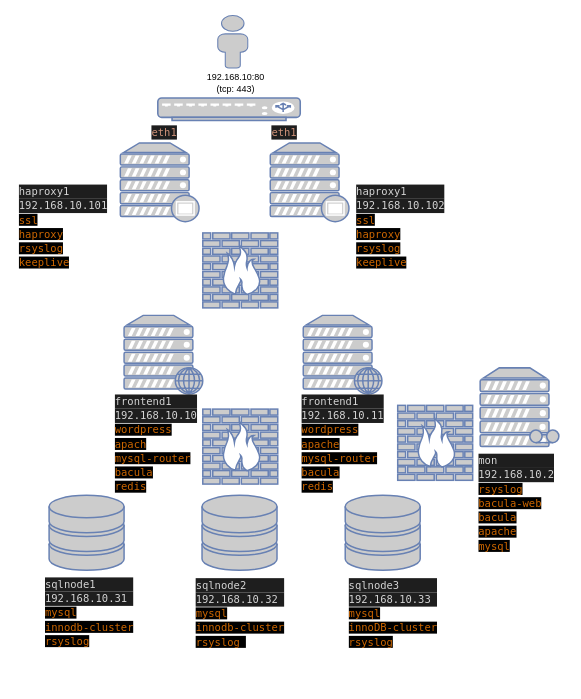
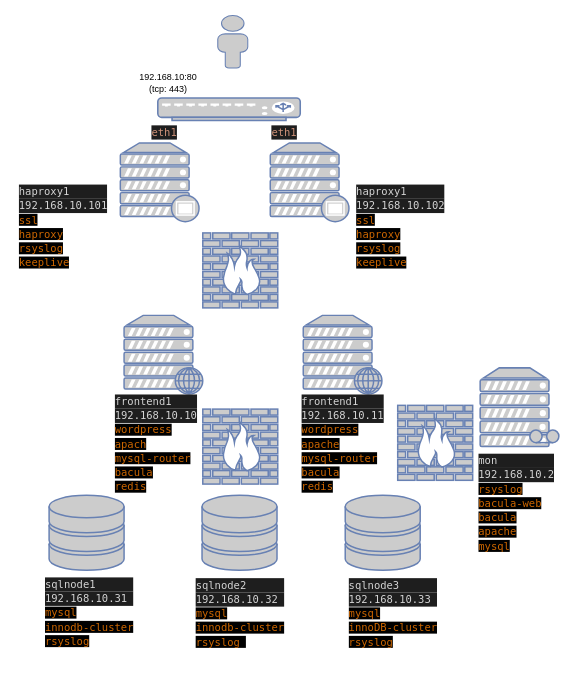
(236, 83) -> (168, 83)
